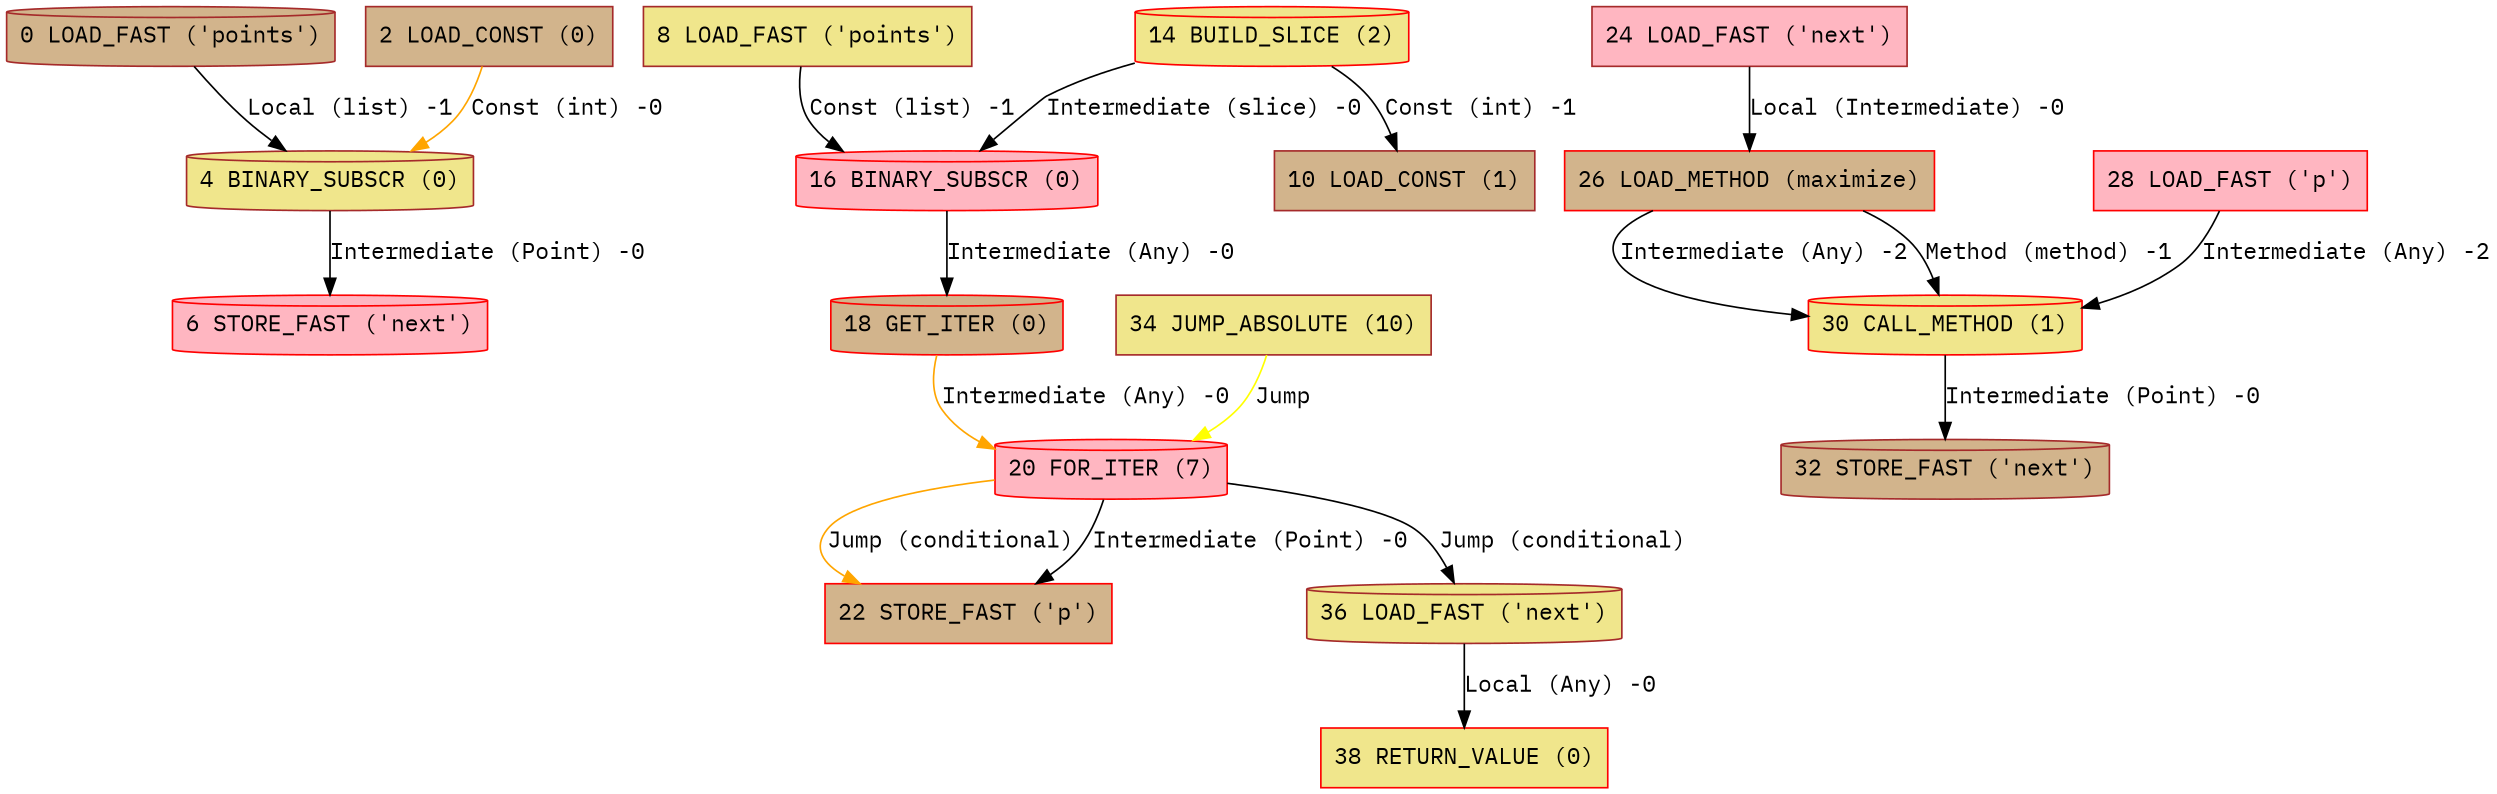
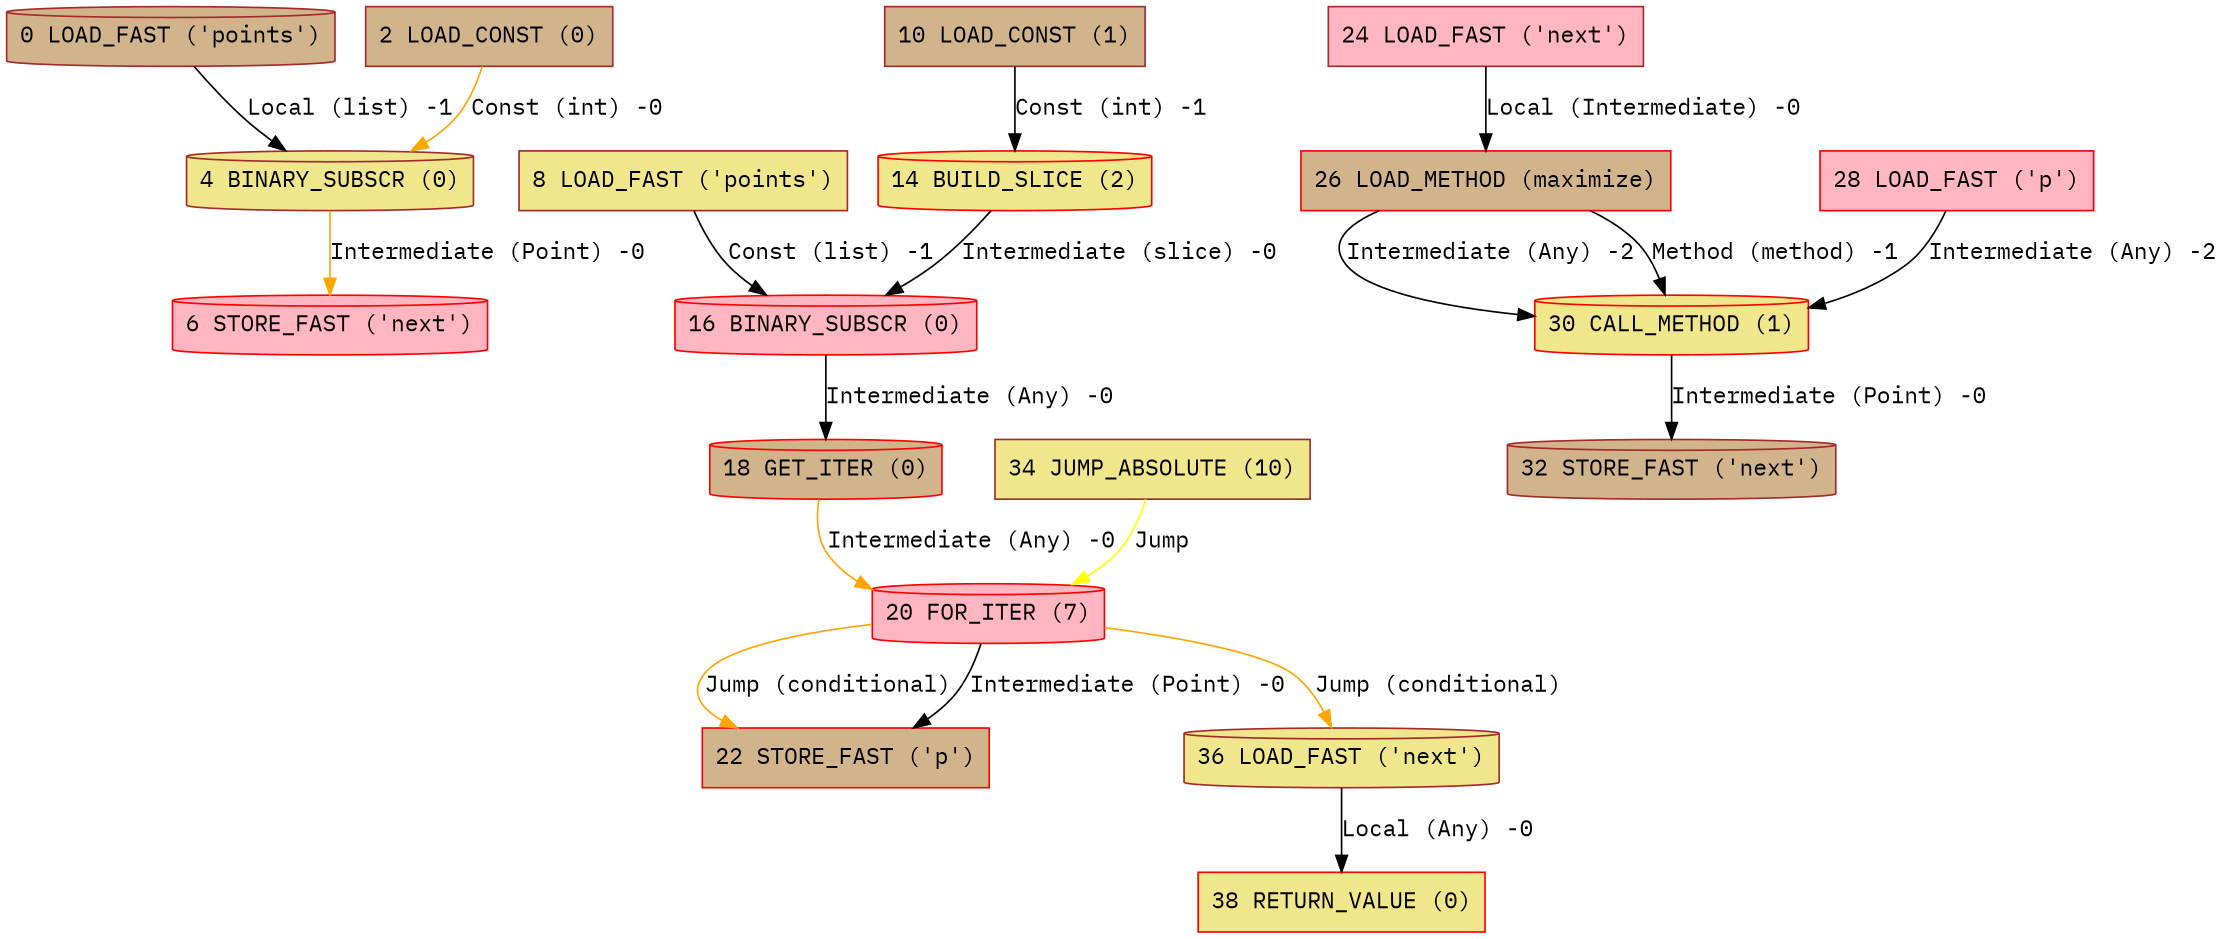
(1367, 95) -> (1015, 100)
(330, 245) -> (330, 245)
(1348, 505) -> (1225, 649)
